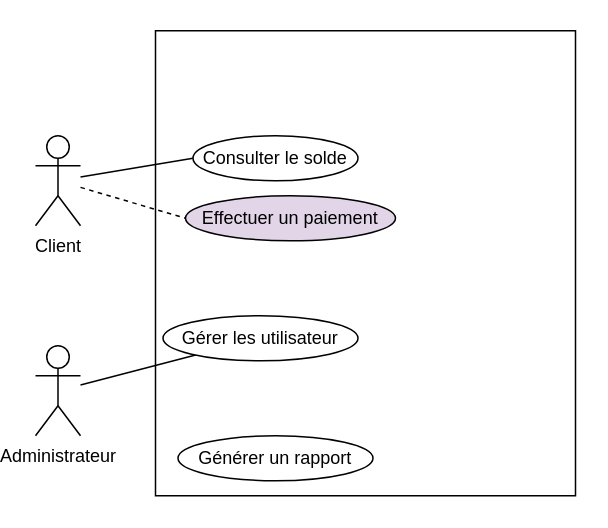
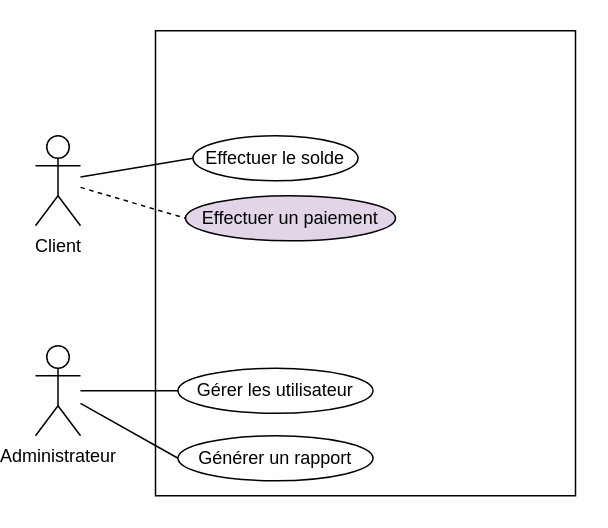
(275, 158) -> (275, 158)
(260, 338) -> (275, 391)
none -> (129, 431)
